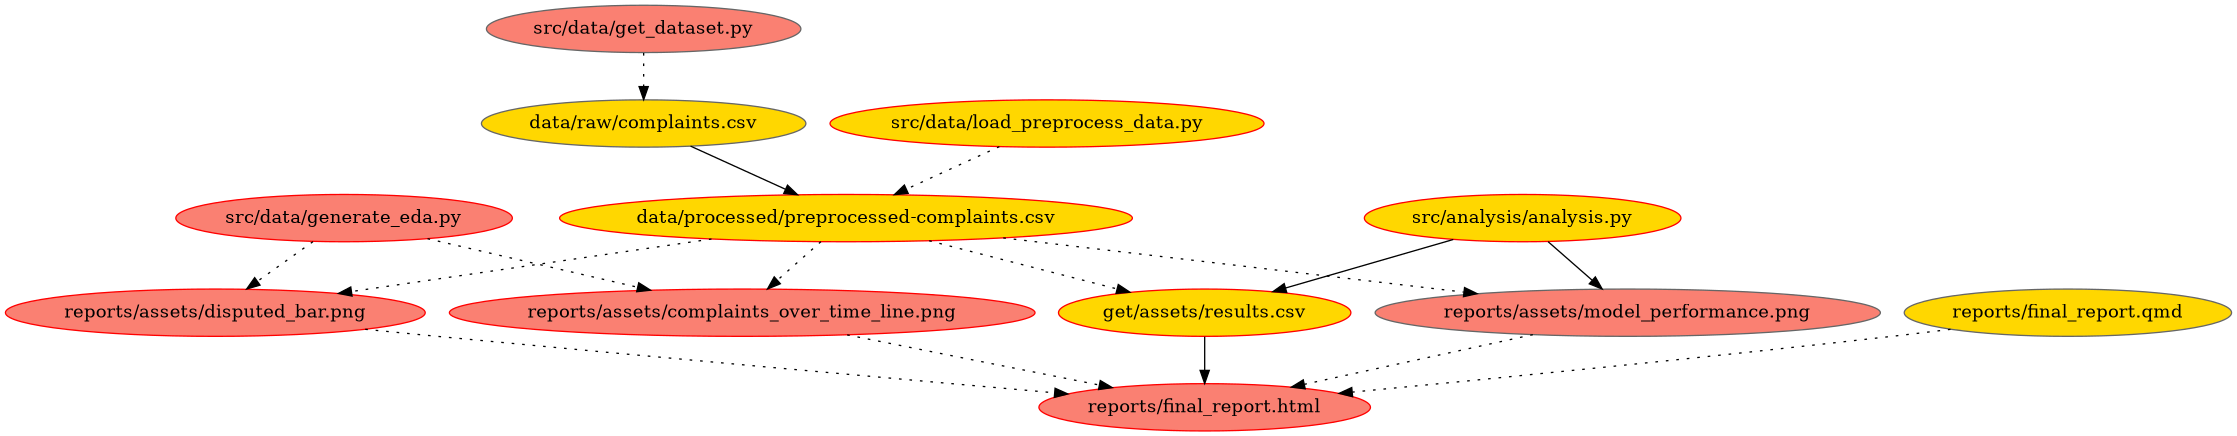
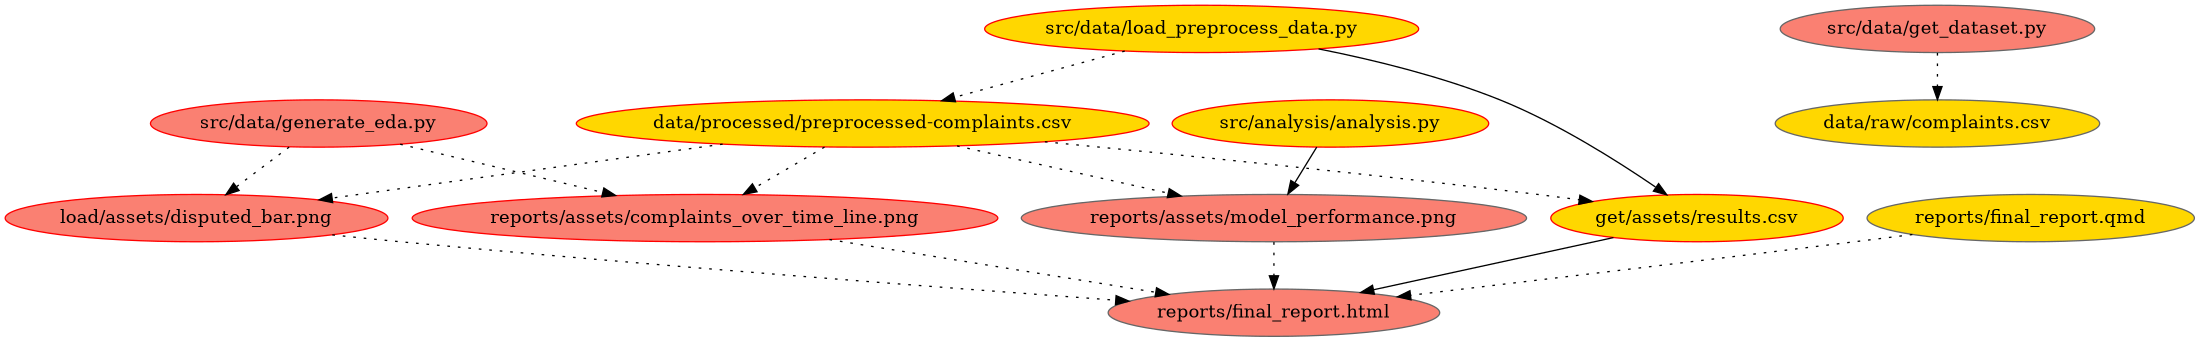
(738, 168) -> none
(1369, 264) -> (1495, 98)
(215, 313) -> (197, 218)
(1205, 407) -> (1274, 313)
